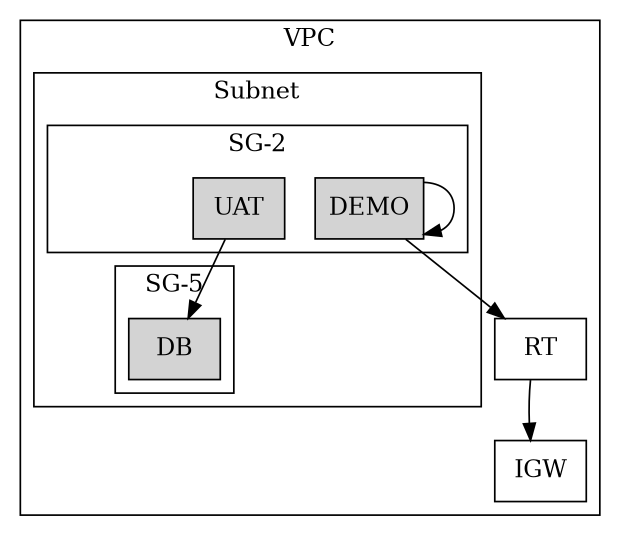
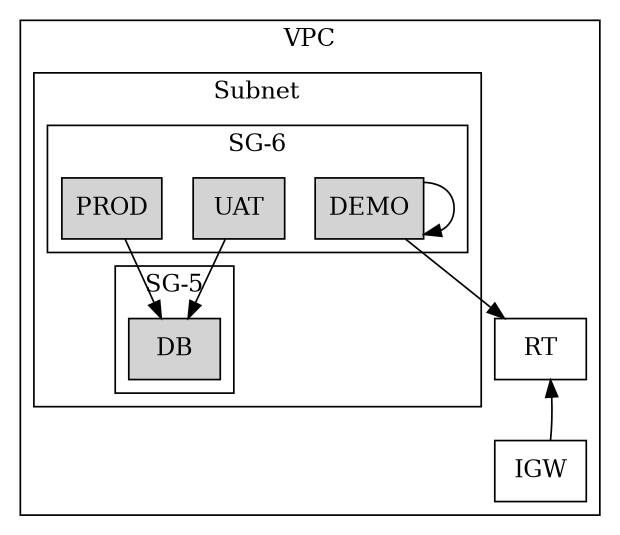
(258, 145) -> (258, 145)
none -> (112, 208)
(529, 402) -> (552, 419)
